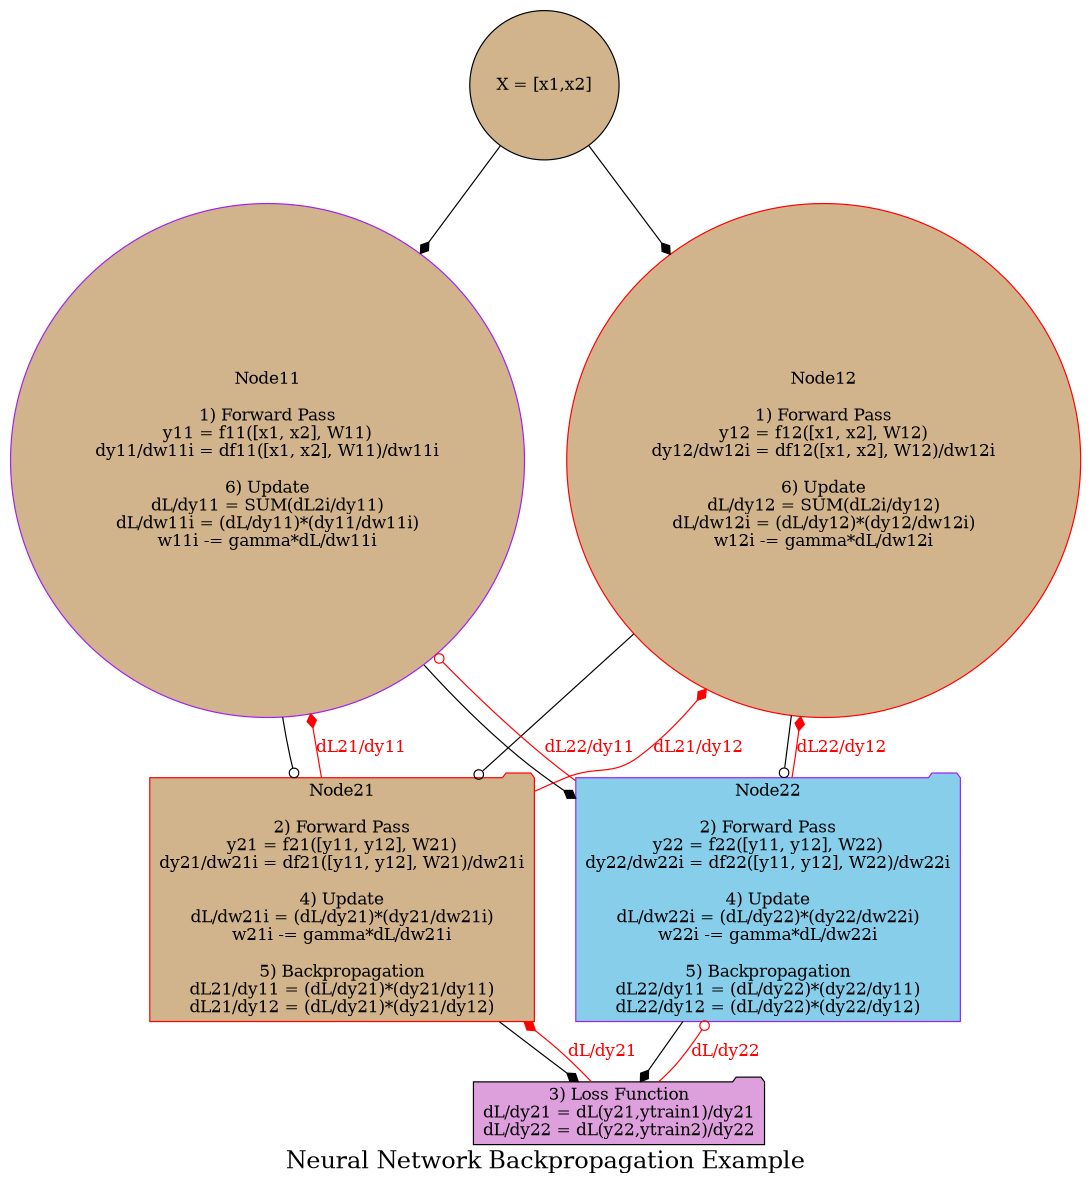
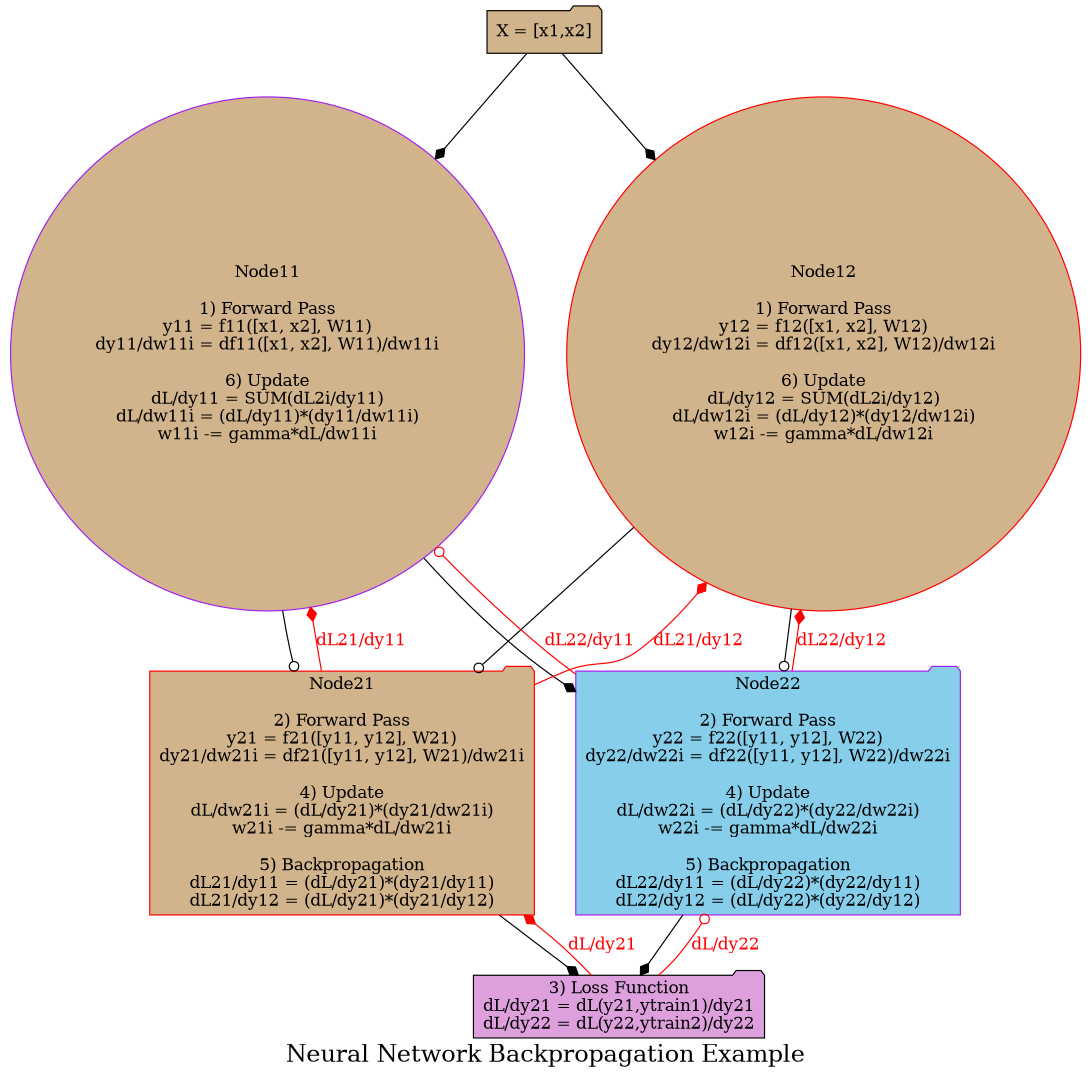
(544, 85) -> (544, 32)
